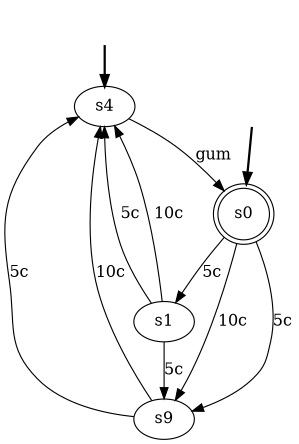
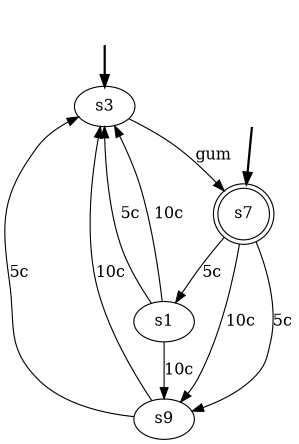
(105, 106) -> (105, 106)
(244, 214) -> (244, 214)
(174, 370) -> (179, 370)
